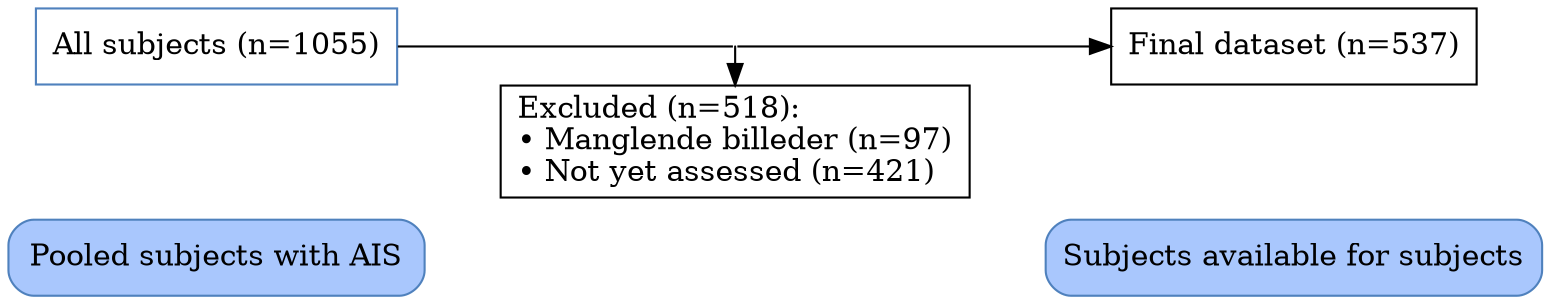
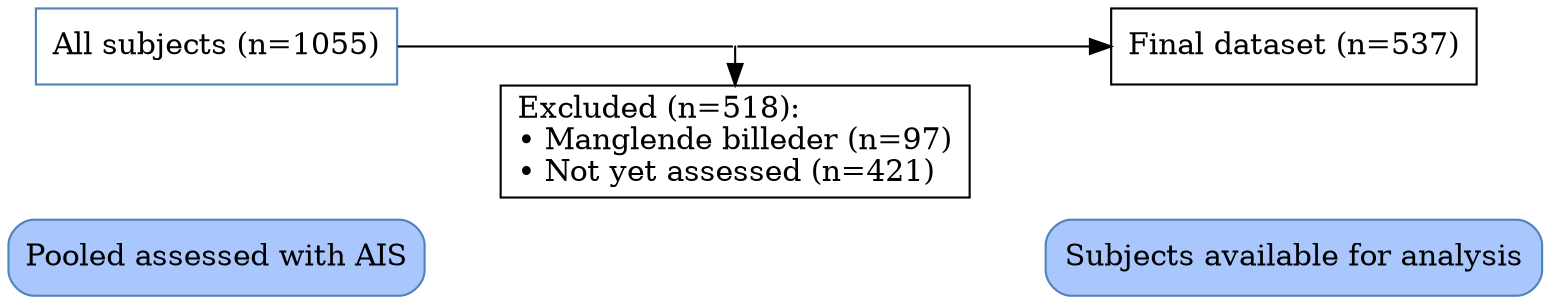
(217, 258) -> (217, 258)
(1294, 258) -> (1294, 258)
